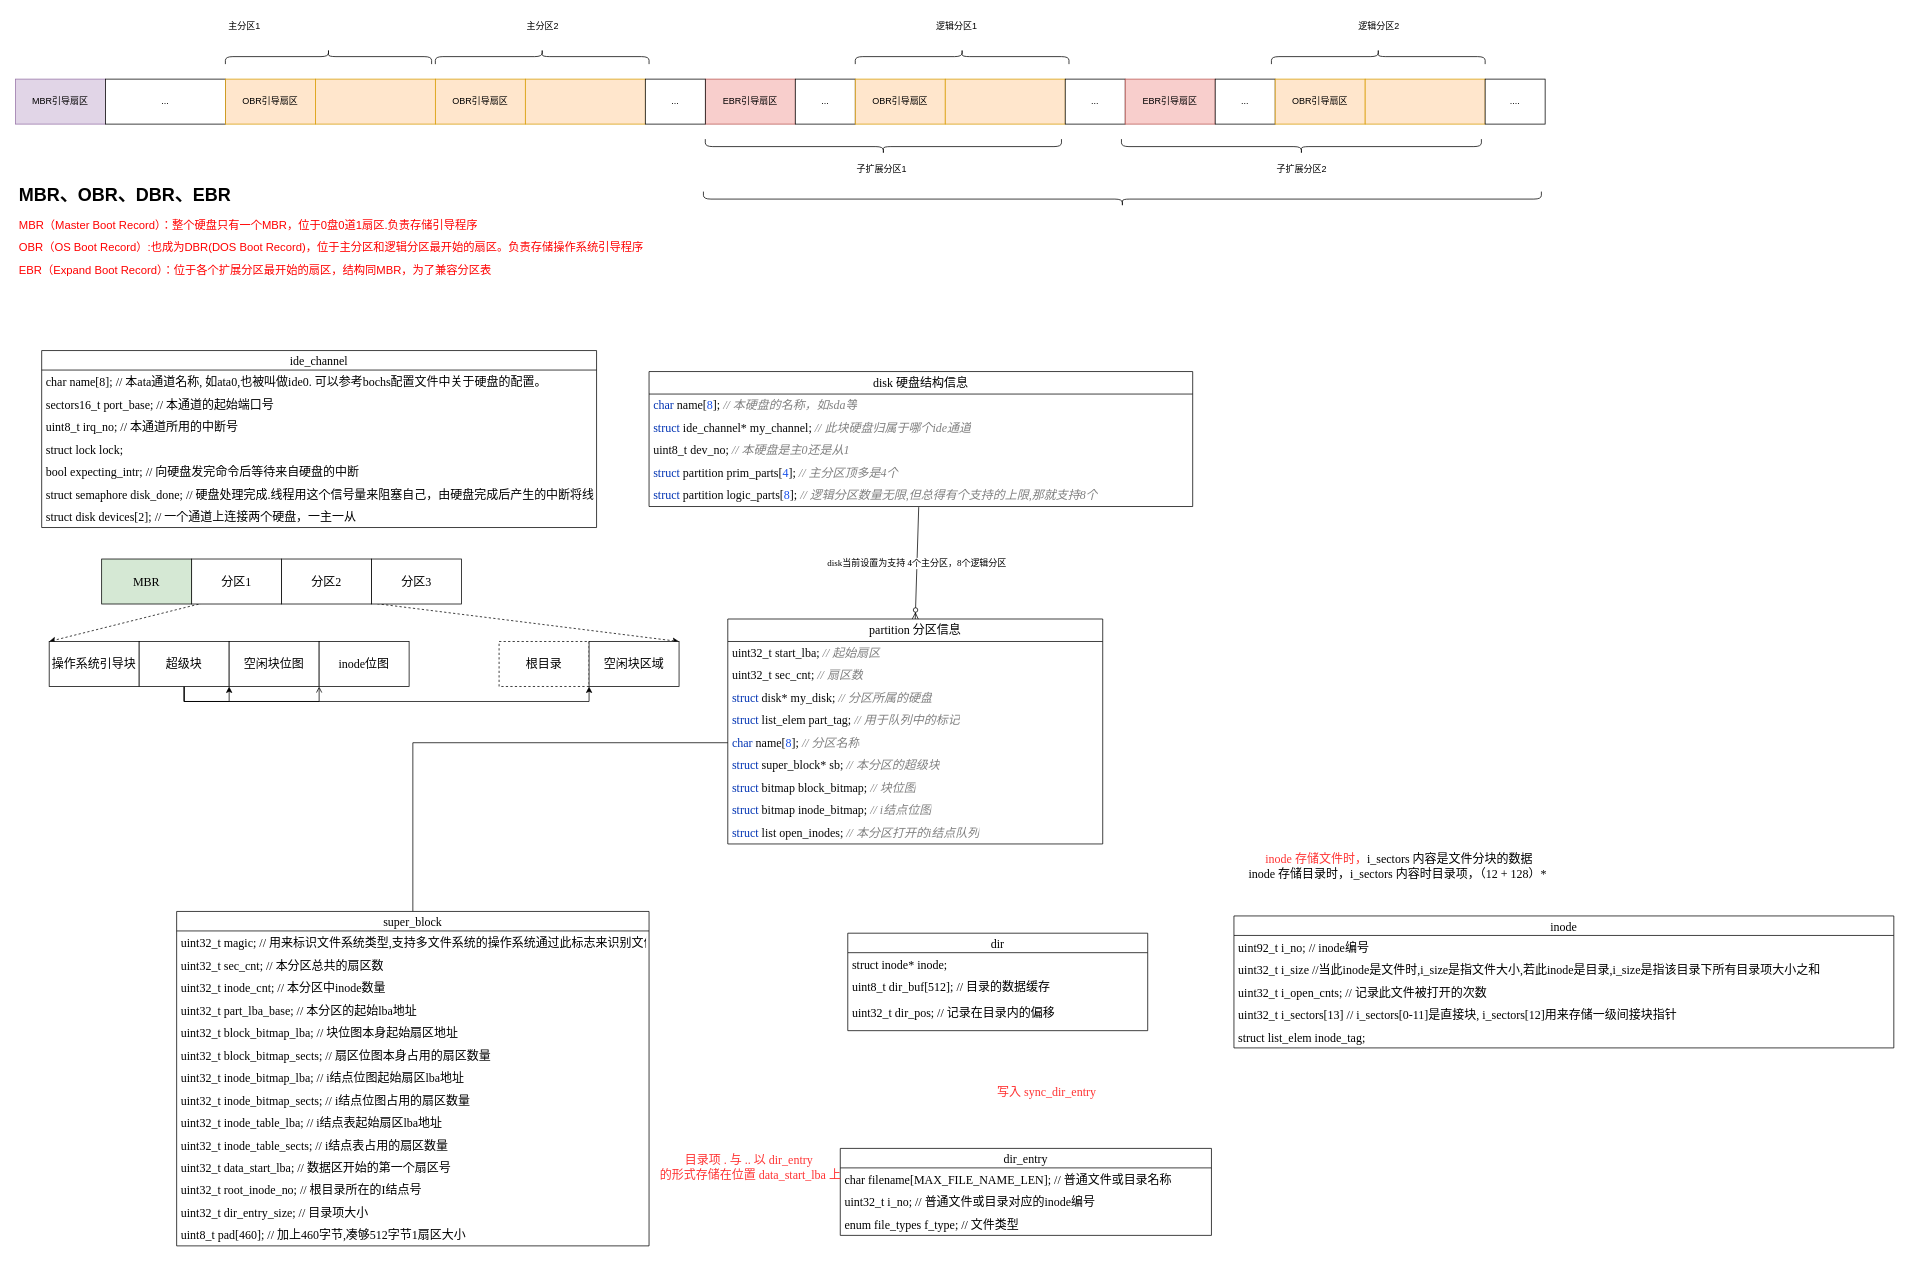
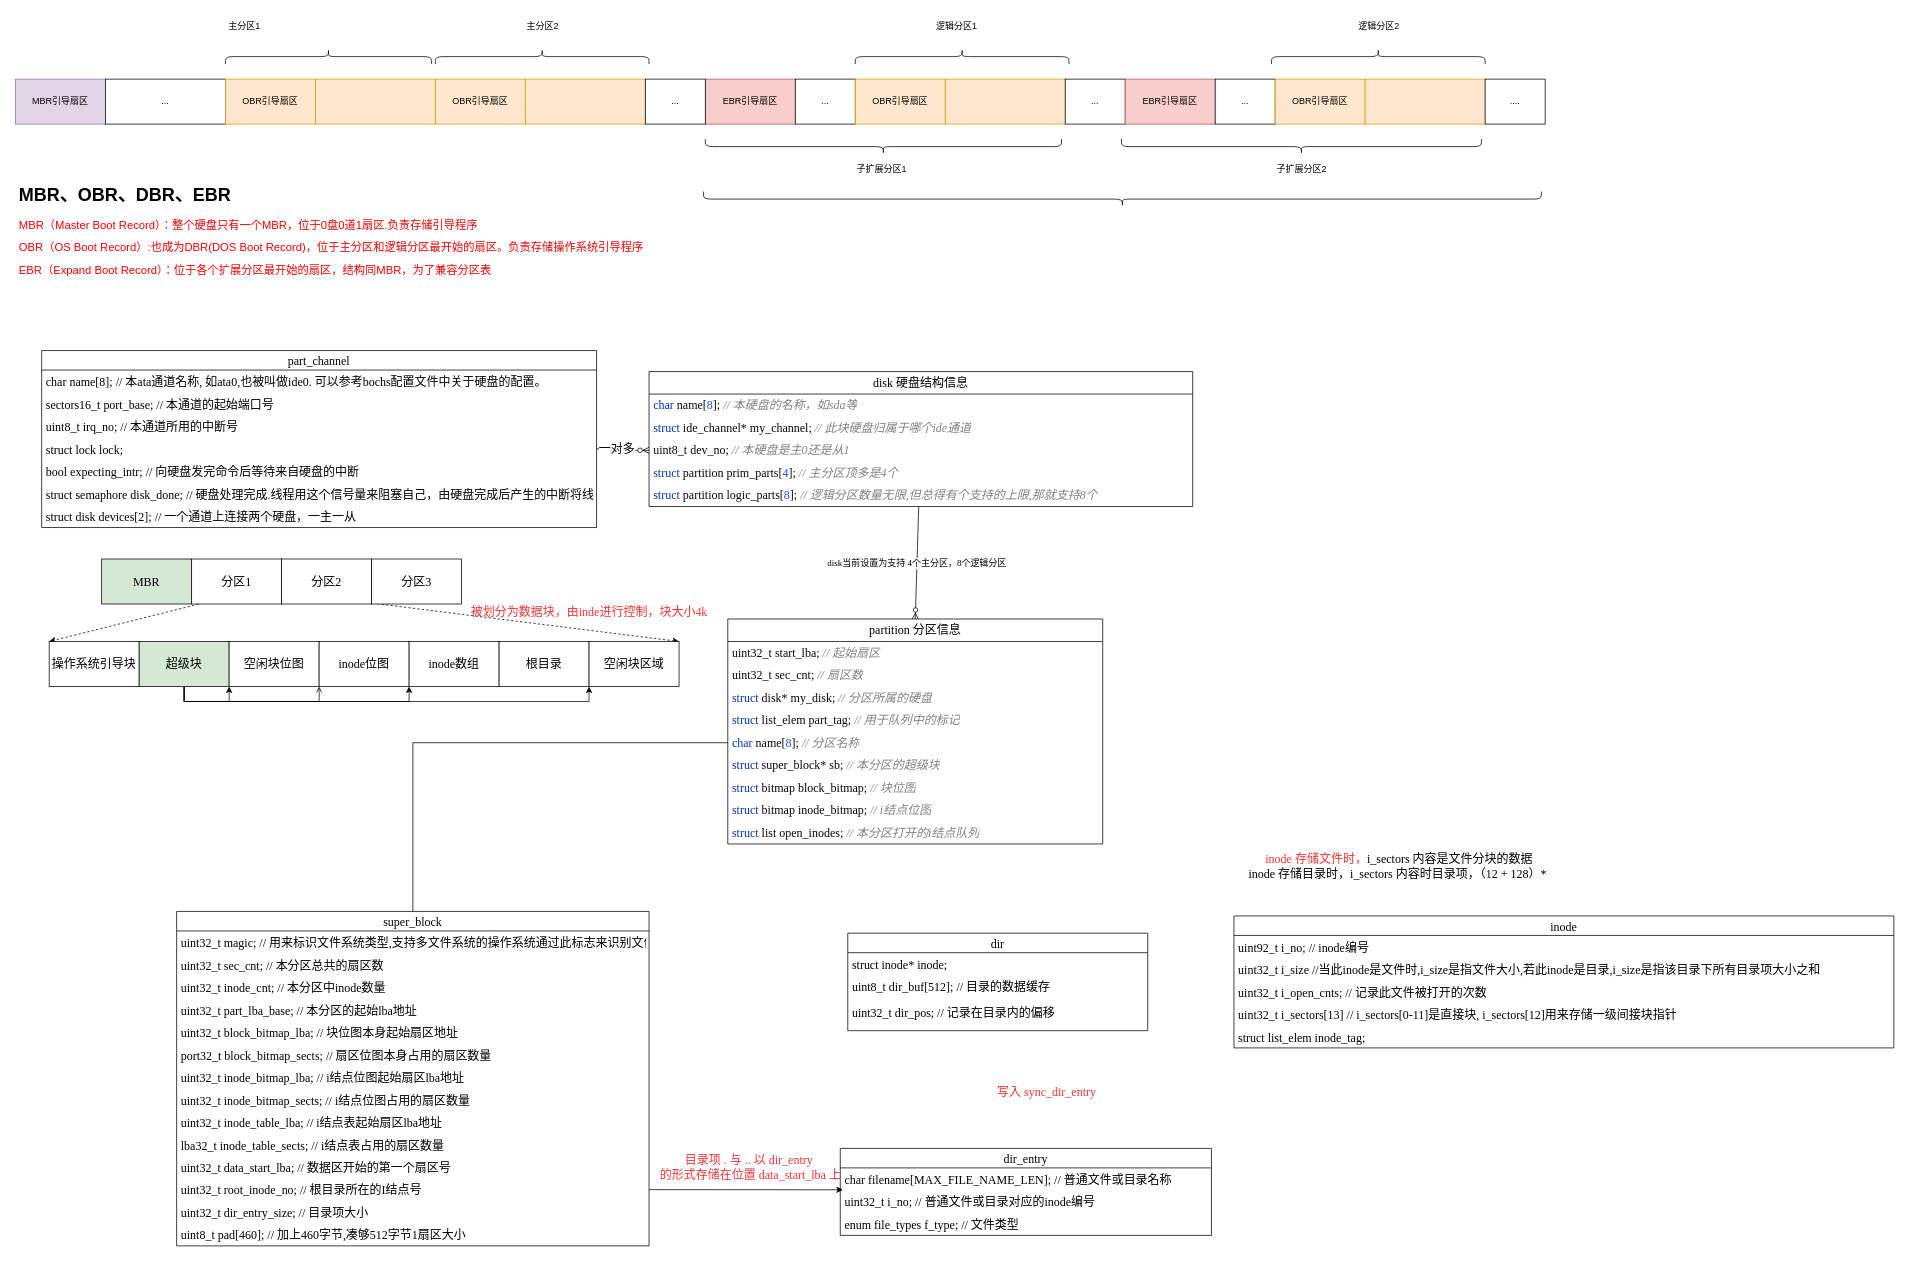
(319, 361) -> (319, 361)
none -> (622, 450)
none -> (589, 612)
(184, 664) -> (184, 664)
none -> (454, 664)
(544, 664) -> (544, 664)
none -> (409, 693)
(363, 1056) -> (364, 1056)
(343, 1146) -> (340, 1146)
none -> (744, 1190)
